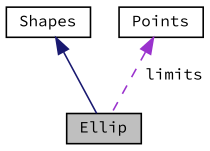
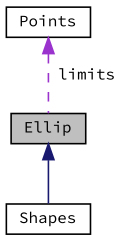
(80, 83) -> (48, 182)
